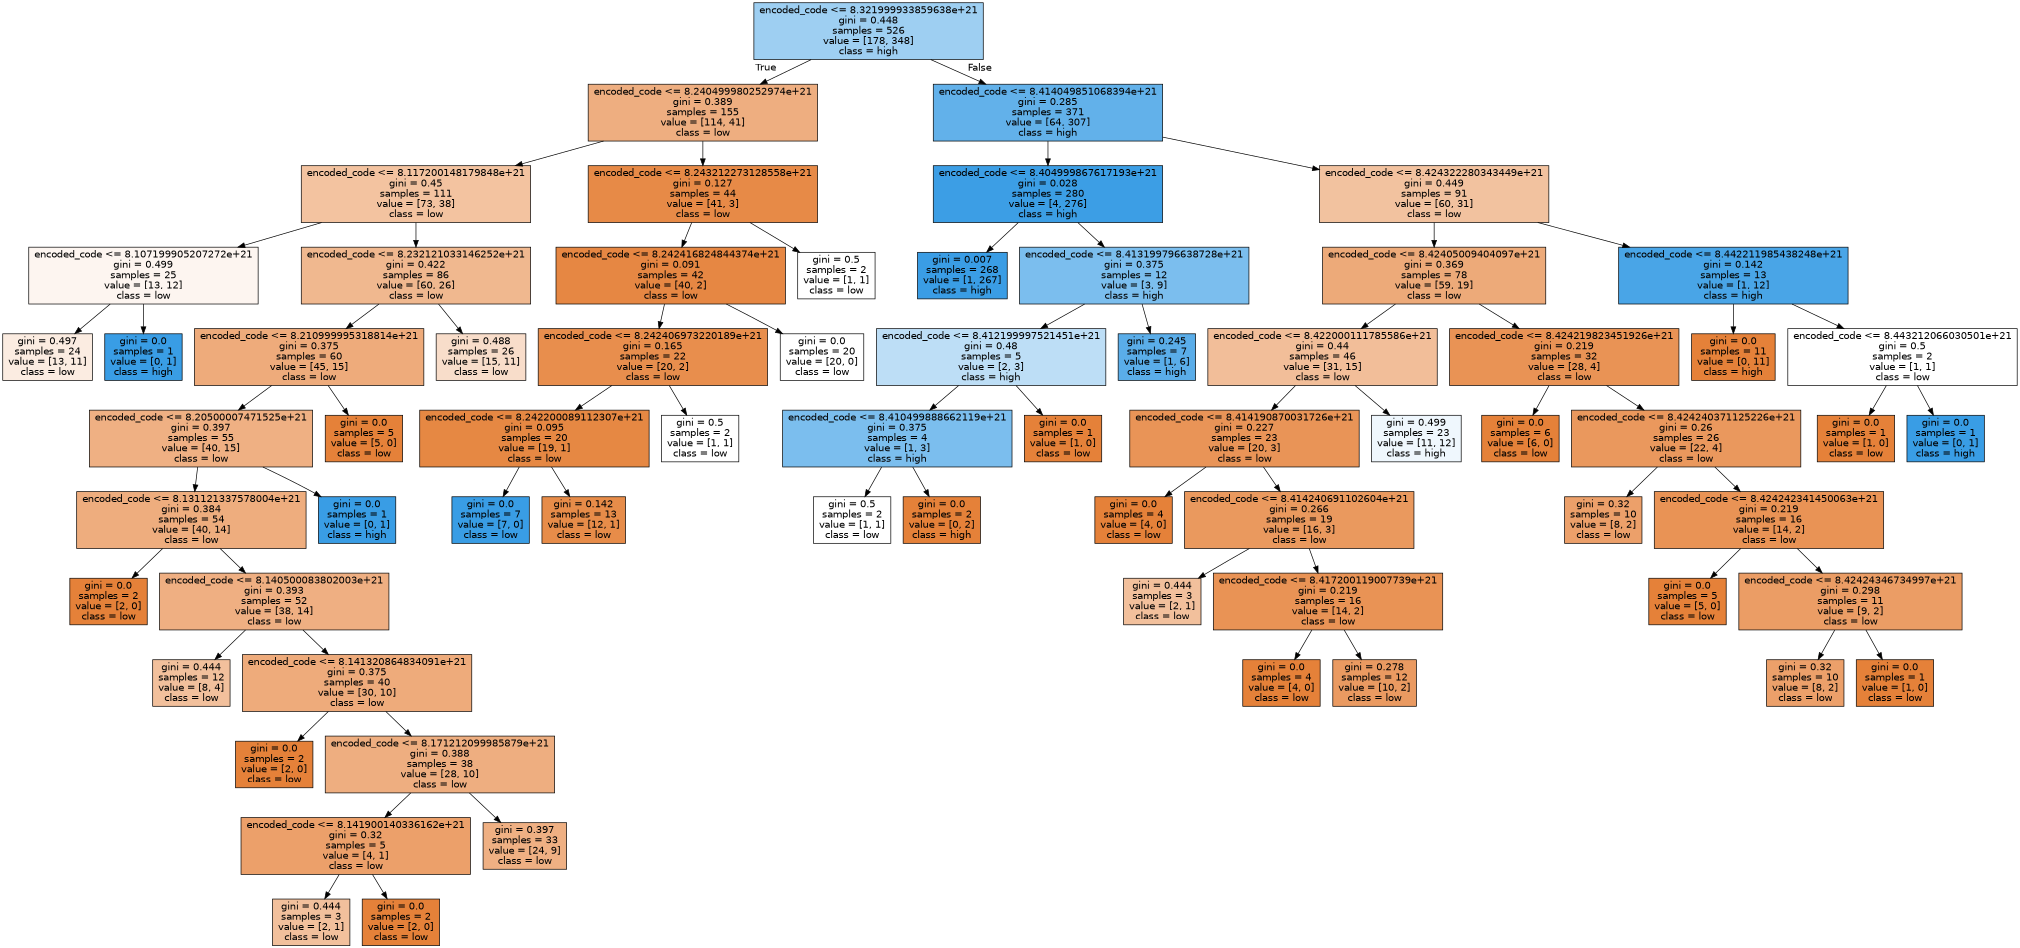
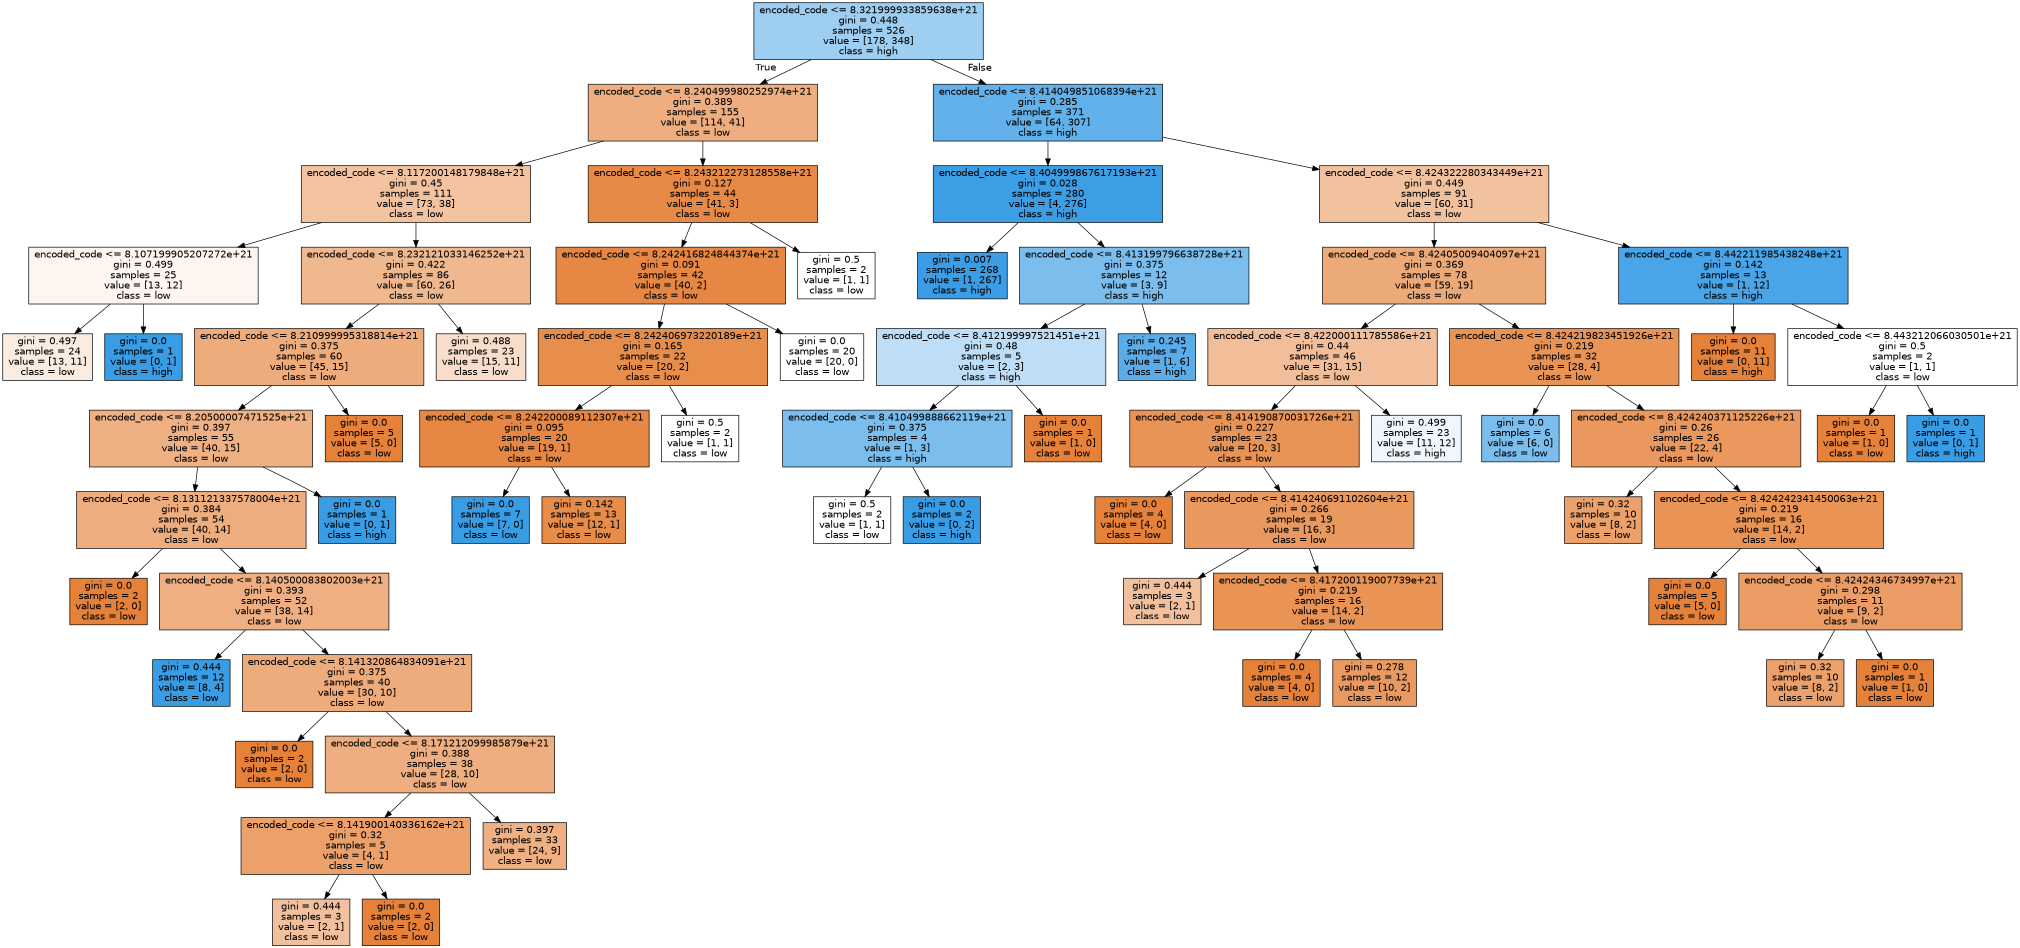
(481, 357) -> (481, 357)
(1520, 439) -> (1520, 439)
(942, 520) -> (942, 520)
(191, 683) -> (191, 683)
